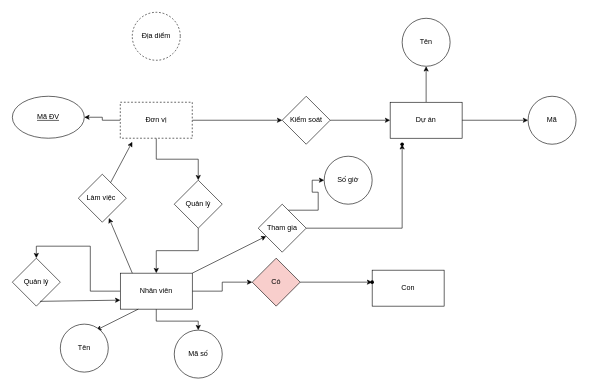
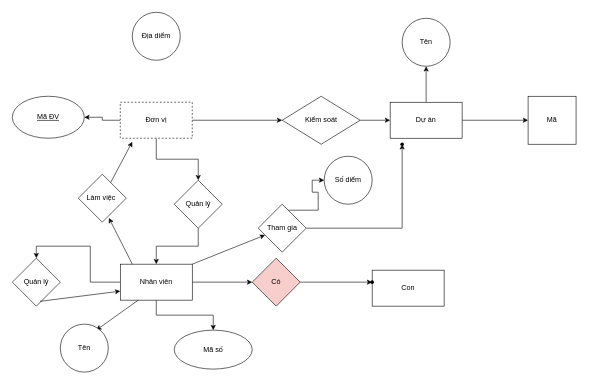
(156, 36) -> (156, 36)
(306, 120) -> (321, 120)
(552, 120) -> (552, 120)
(348, 180) -> (348, 180)
(156, 291) -> (156, 282)
(198, 354) -> (213, 350)
